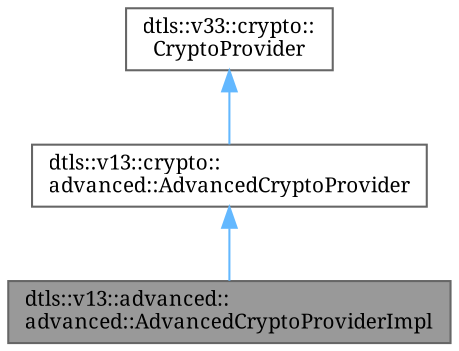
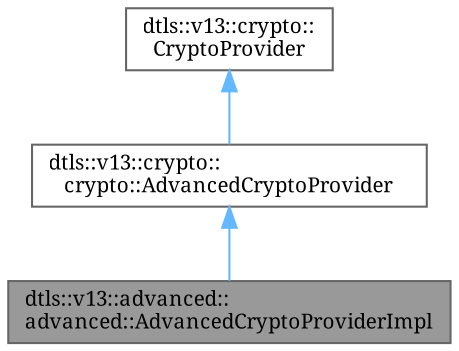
(229, 39) -> (229, 39)
(229, 176) -> (229, 176)
